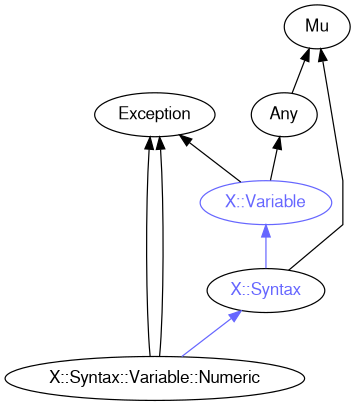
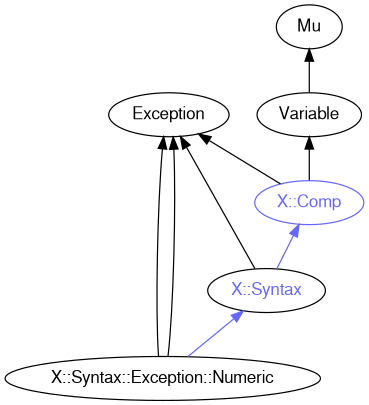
(284, 115) -> (309, 115)
(342, 178) -> (221, 208)
(266, 203) -> (309, 203)
(155, 378) -> (163, 378)
